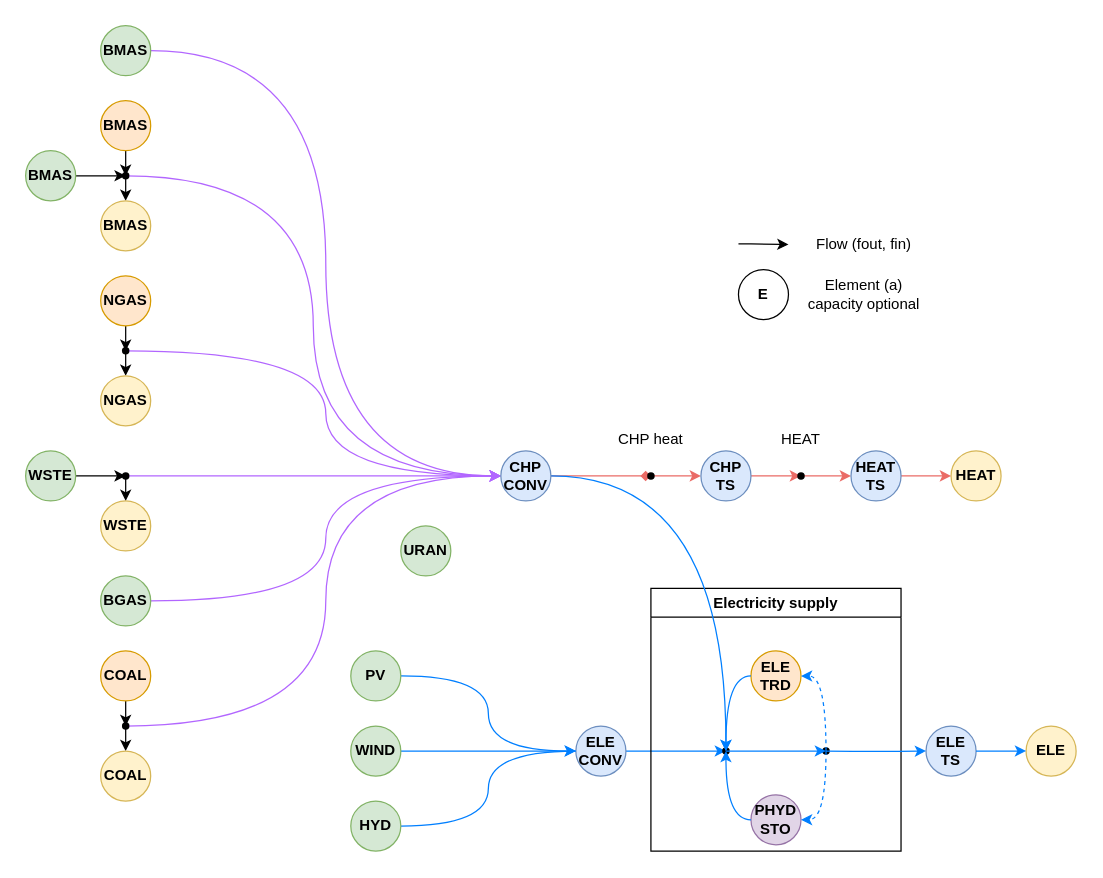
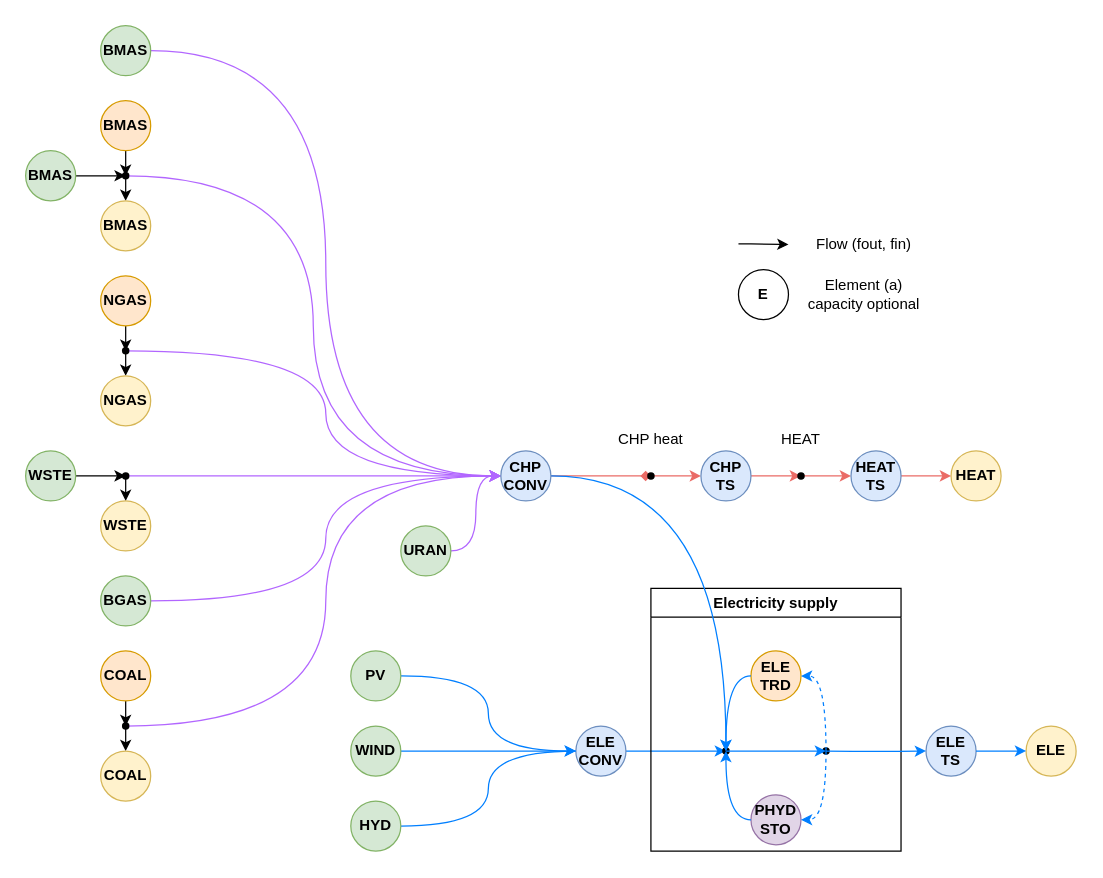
none -> (475, 519)
